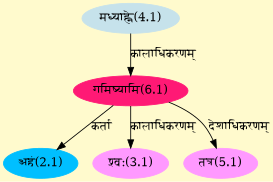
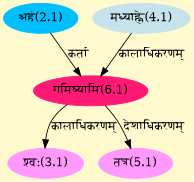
(89, 125) -> (63, 51)
